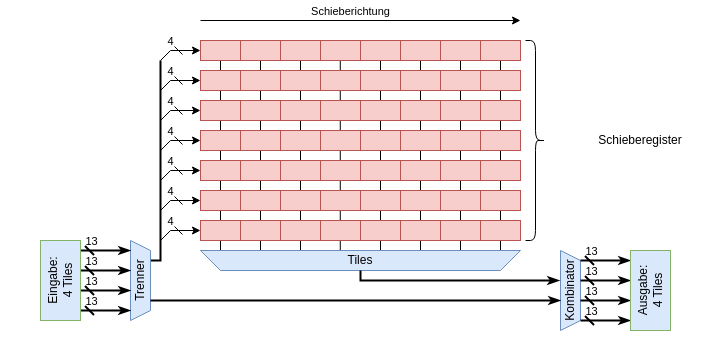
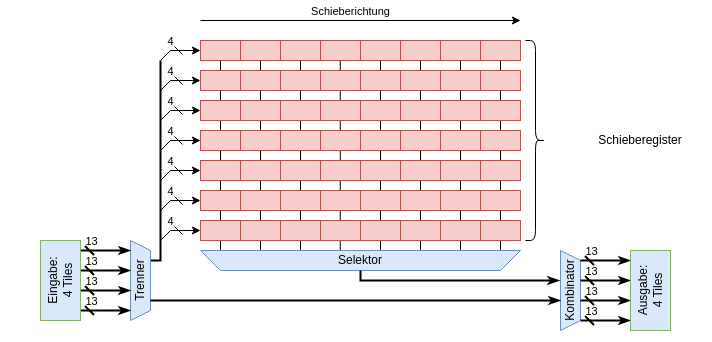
(361, 261) -> (361, 261)
